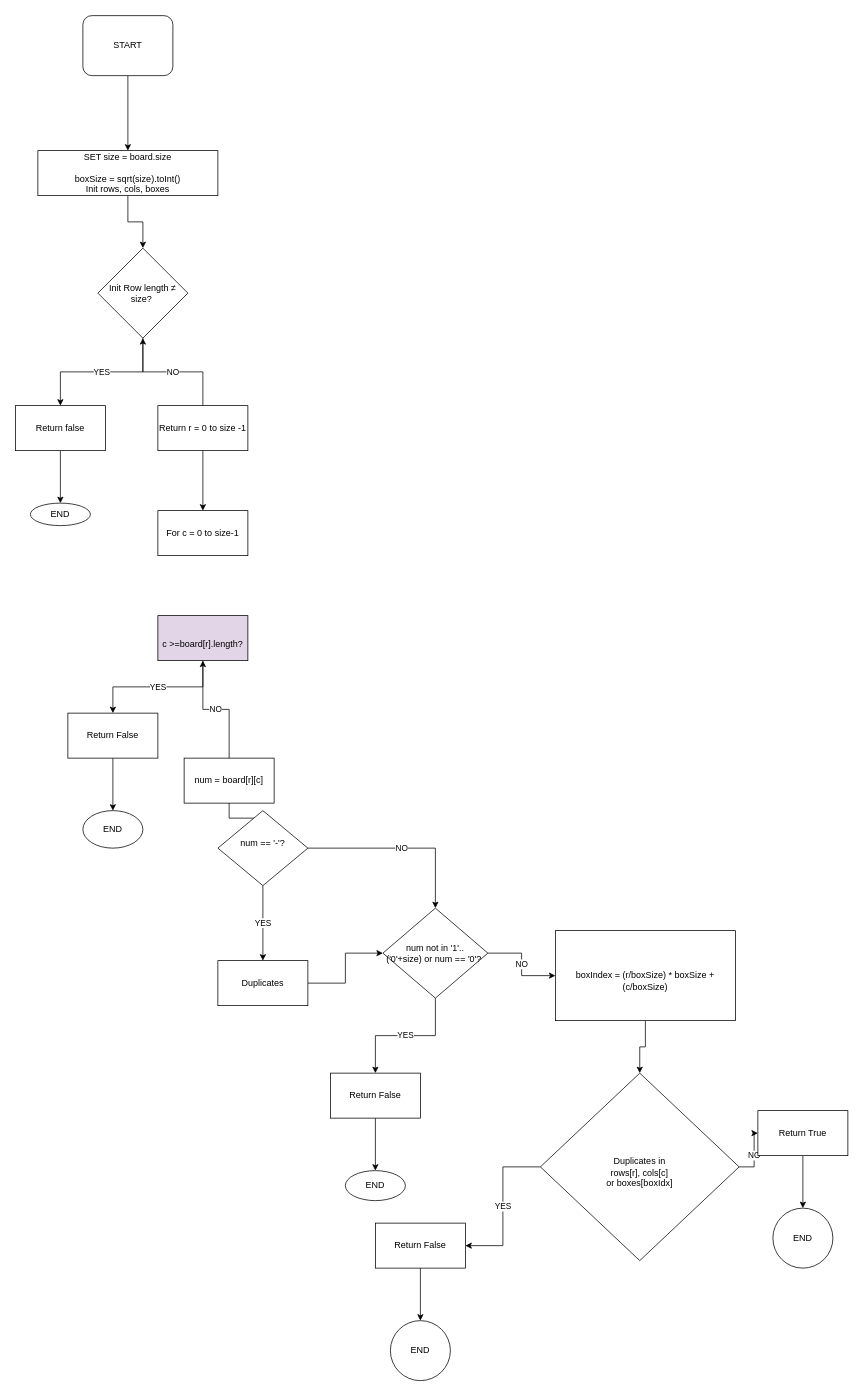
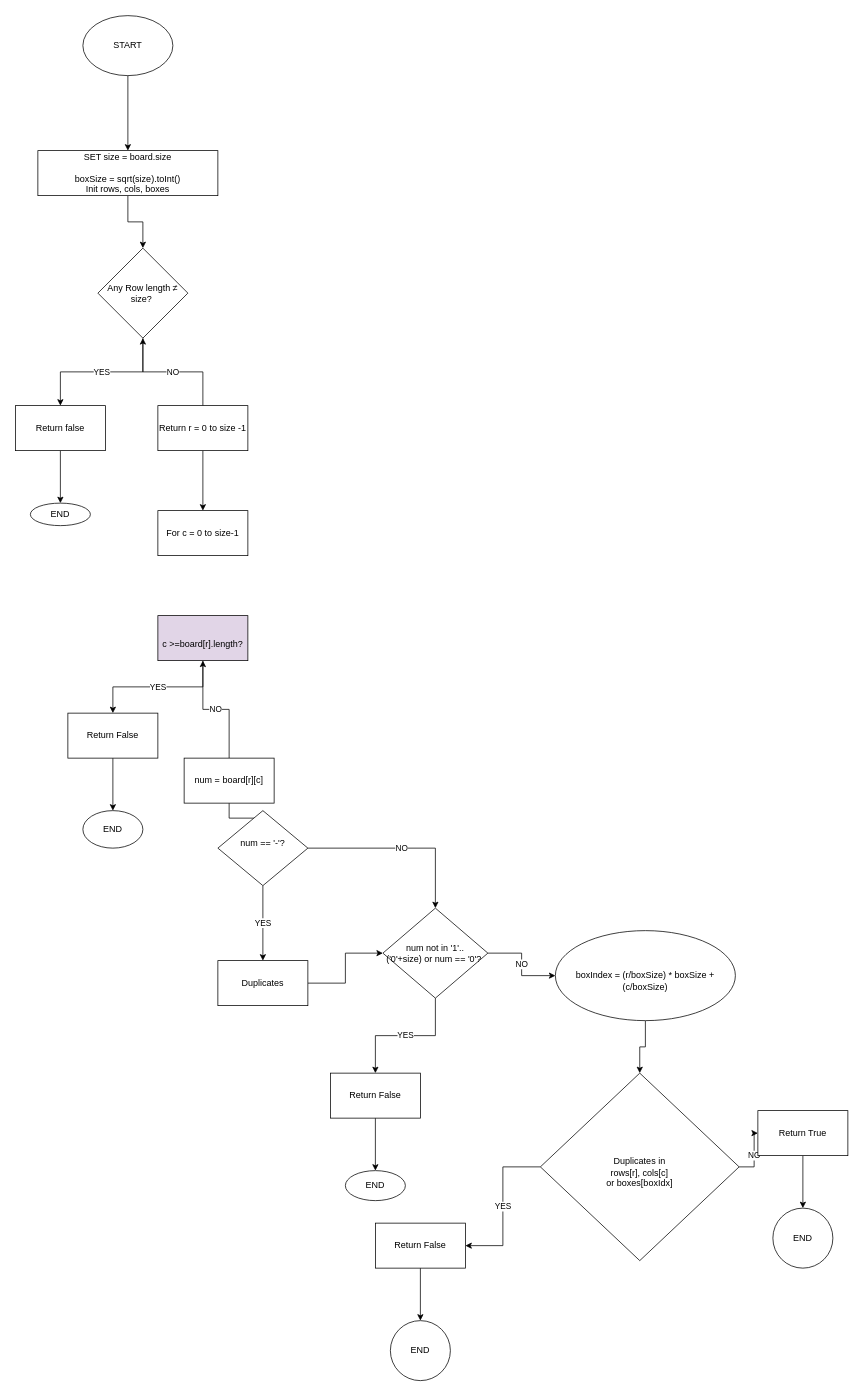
(128, 45) -> (128, 45)
(143, 293) -> (143, 293)
(645, 975) -> (645, 975)
